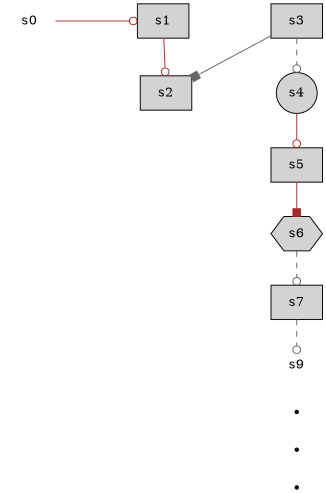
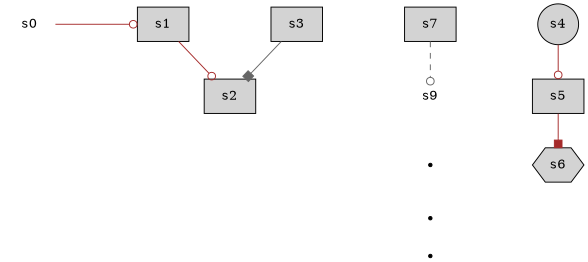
(297, 51) -> none
(297, 264) -> none
